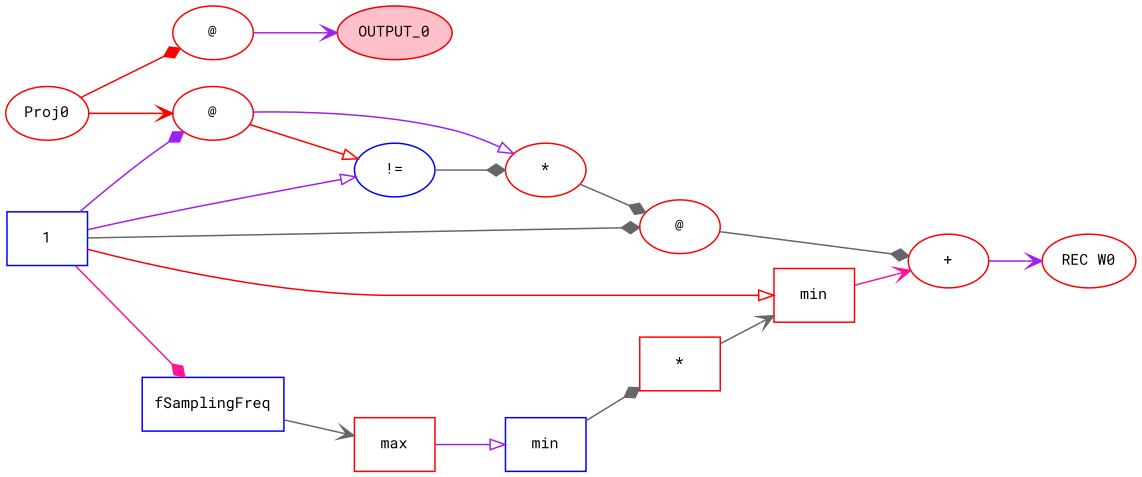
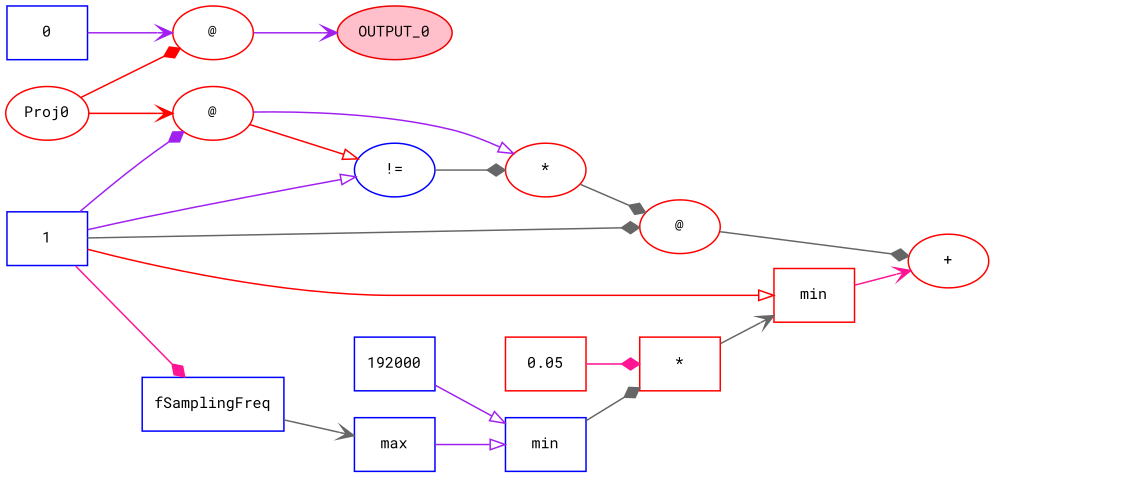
none -> (47, 33)
(1089, 261) -> none
none -> (395, 364)
none -> (546, 364)
(395, 445) -> (395, 445)
